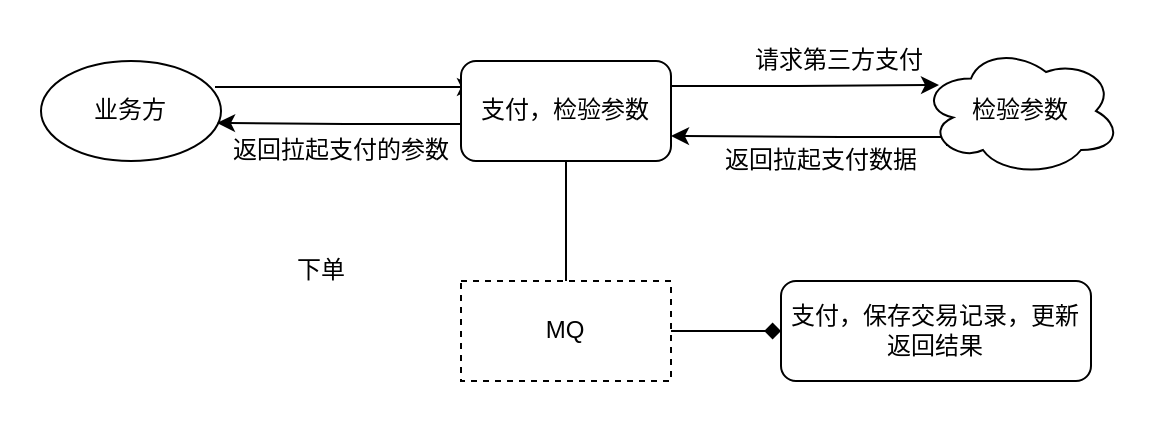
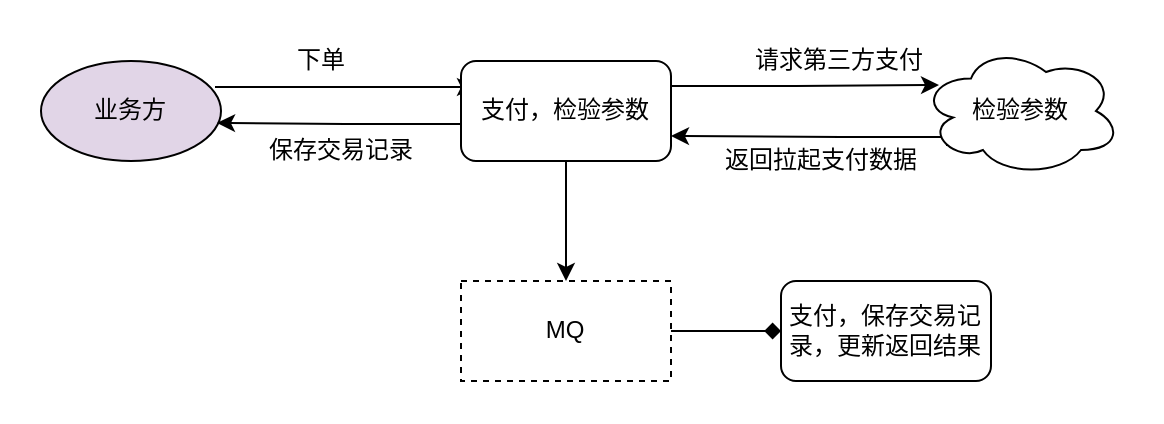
(131, 111) -> (131, 111)
(342, 151) -> (342, 151)
(321, 271) -> (321, 61)
(566, 272) -> (566, 266)
(936, 331) -> (886, 331)
